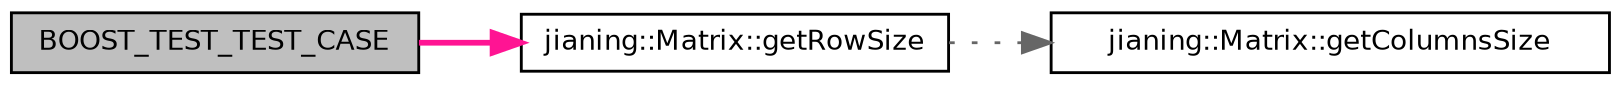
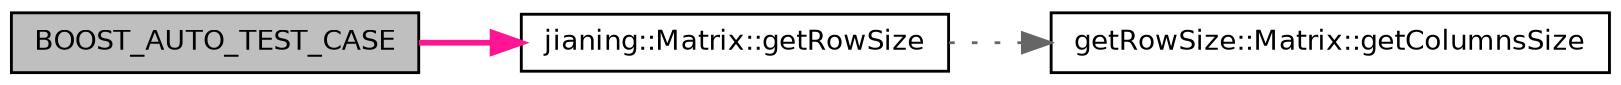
(215, 43) -> (215, 43)
(1330, 43) -> (1330, 43)
